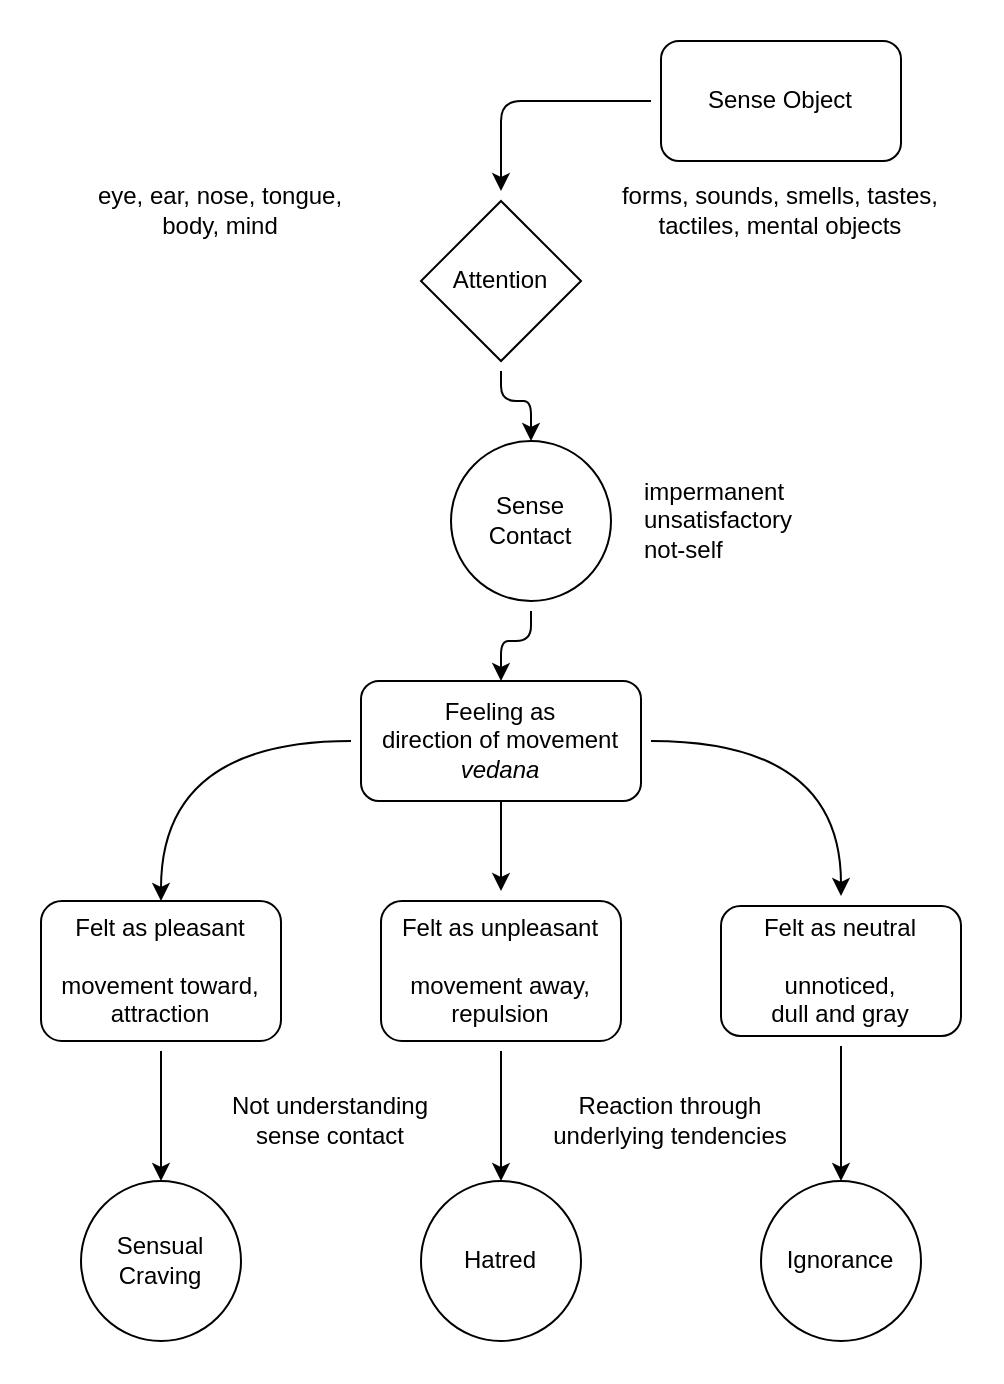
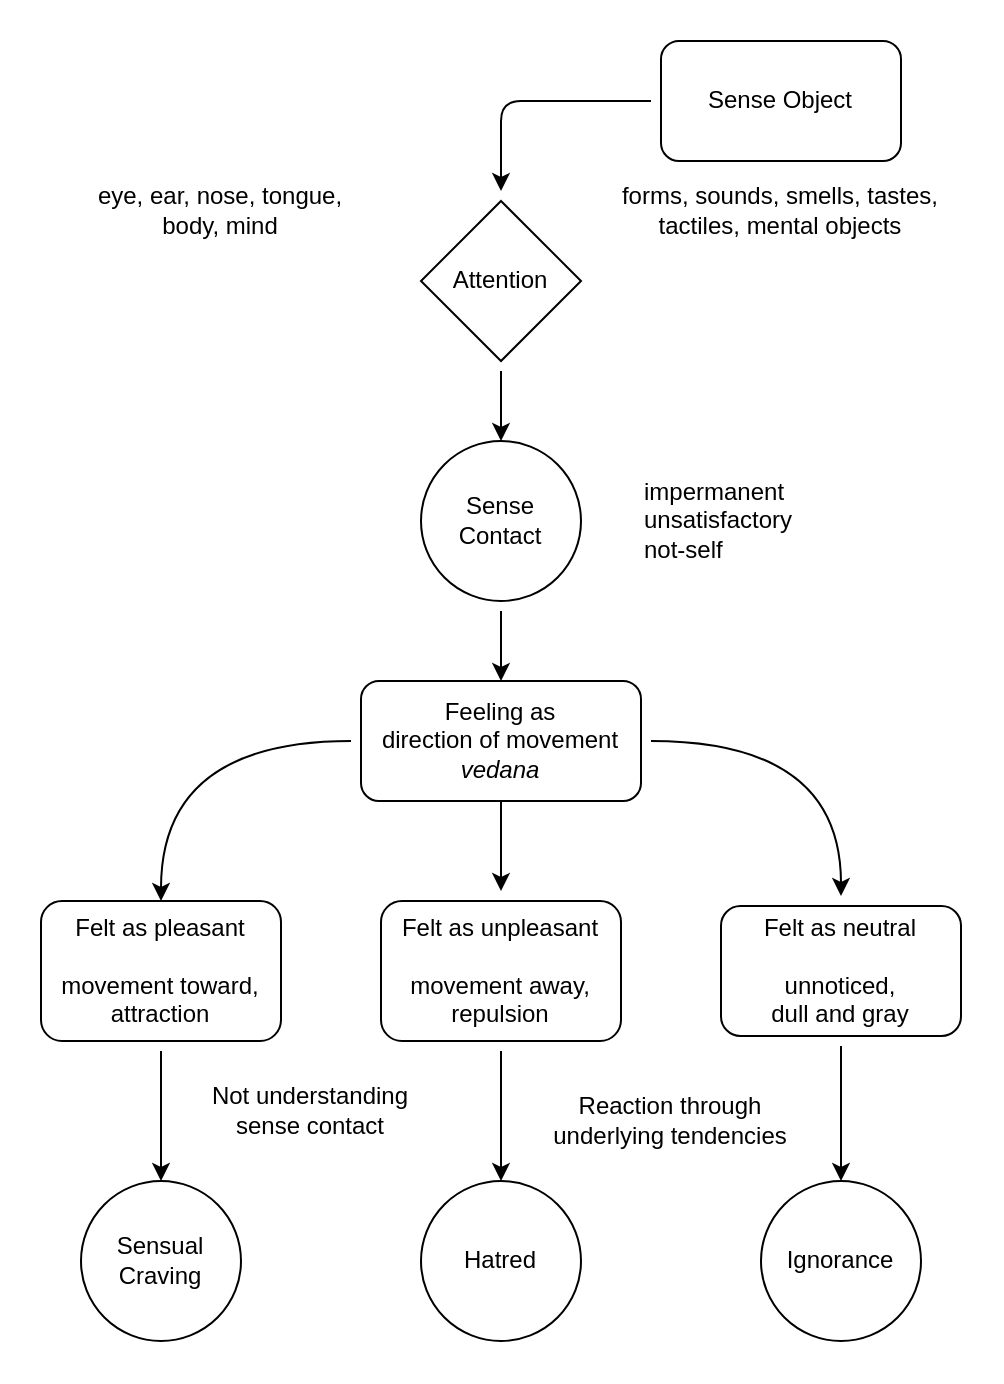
(531, 521) -> (501, 521)
(331, 1121) -> (311, 1111)
